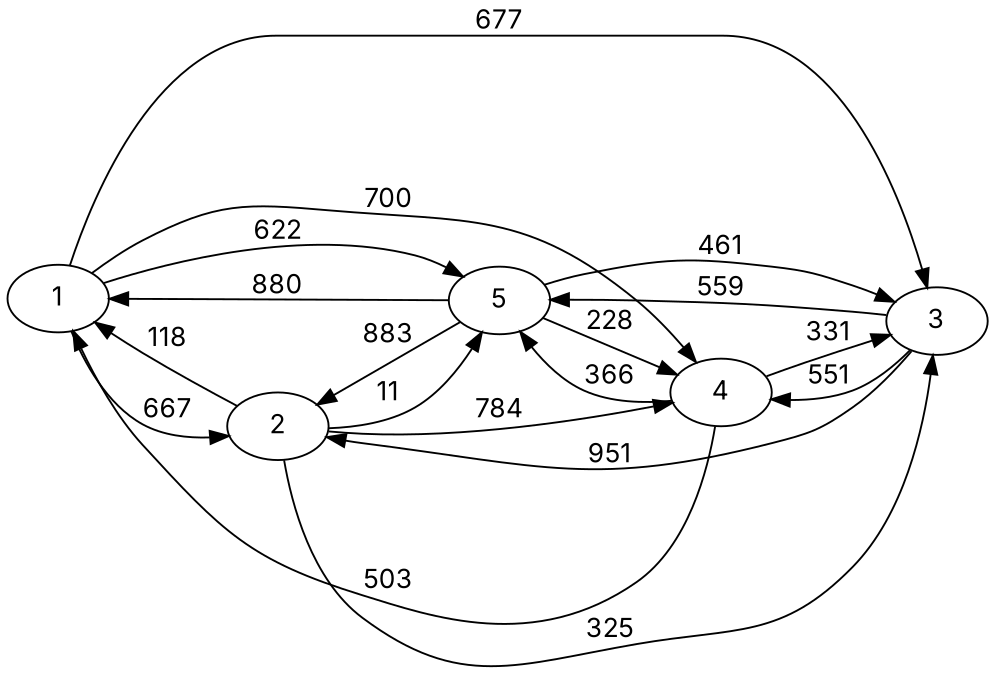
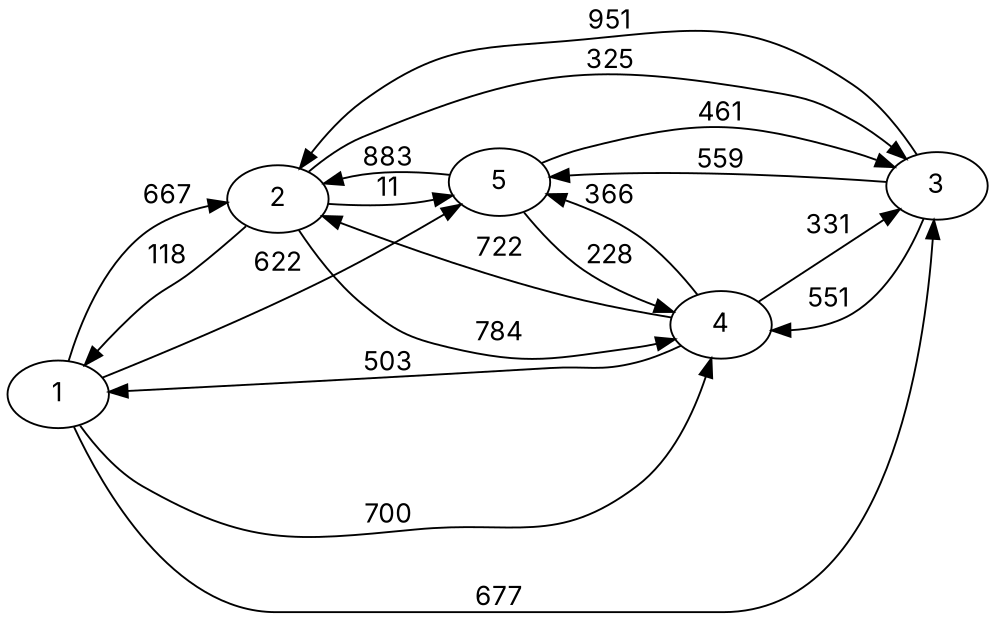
none -> (503, 279)
(288, 300) -> none
